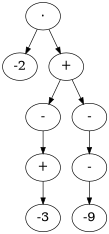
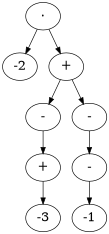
(89, 218) -> (89, 218)
